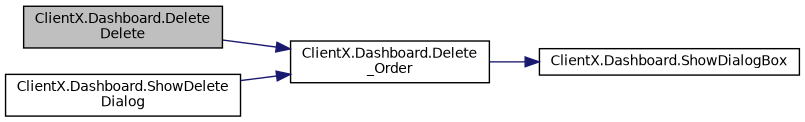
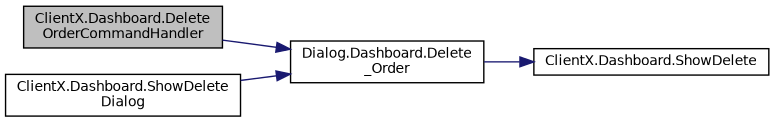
(123, 27) -> (123, 27)
(390, 62) -> (387, 62)
(669, 62) -> (651, 62)
